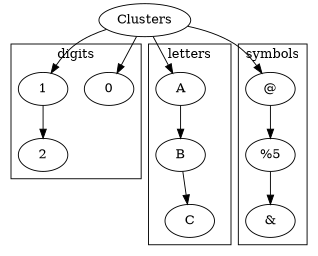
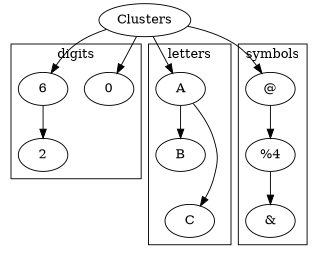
(43, 89) -> (43, 89)
(270, 155) -> (270, 155)
(184, 183) -> (216, 149)
